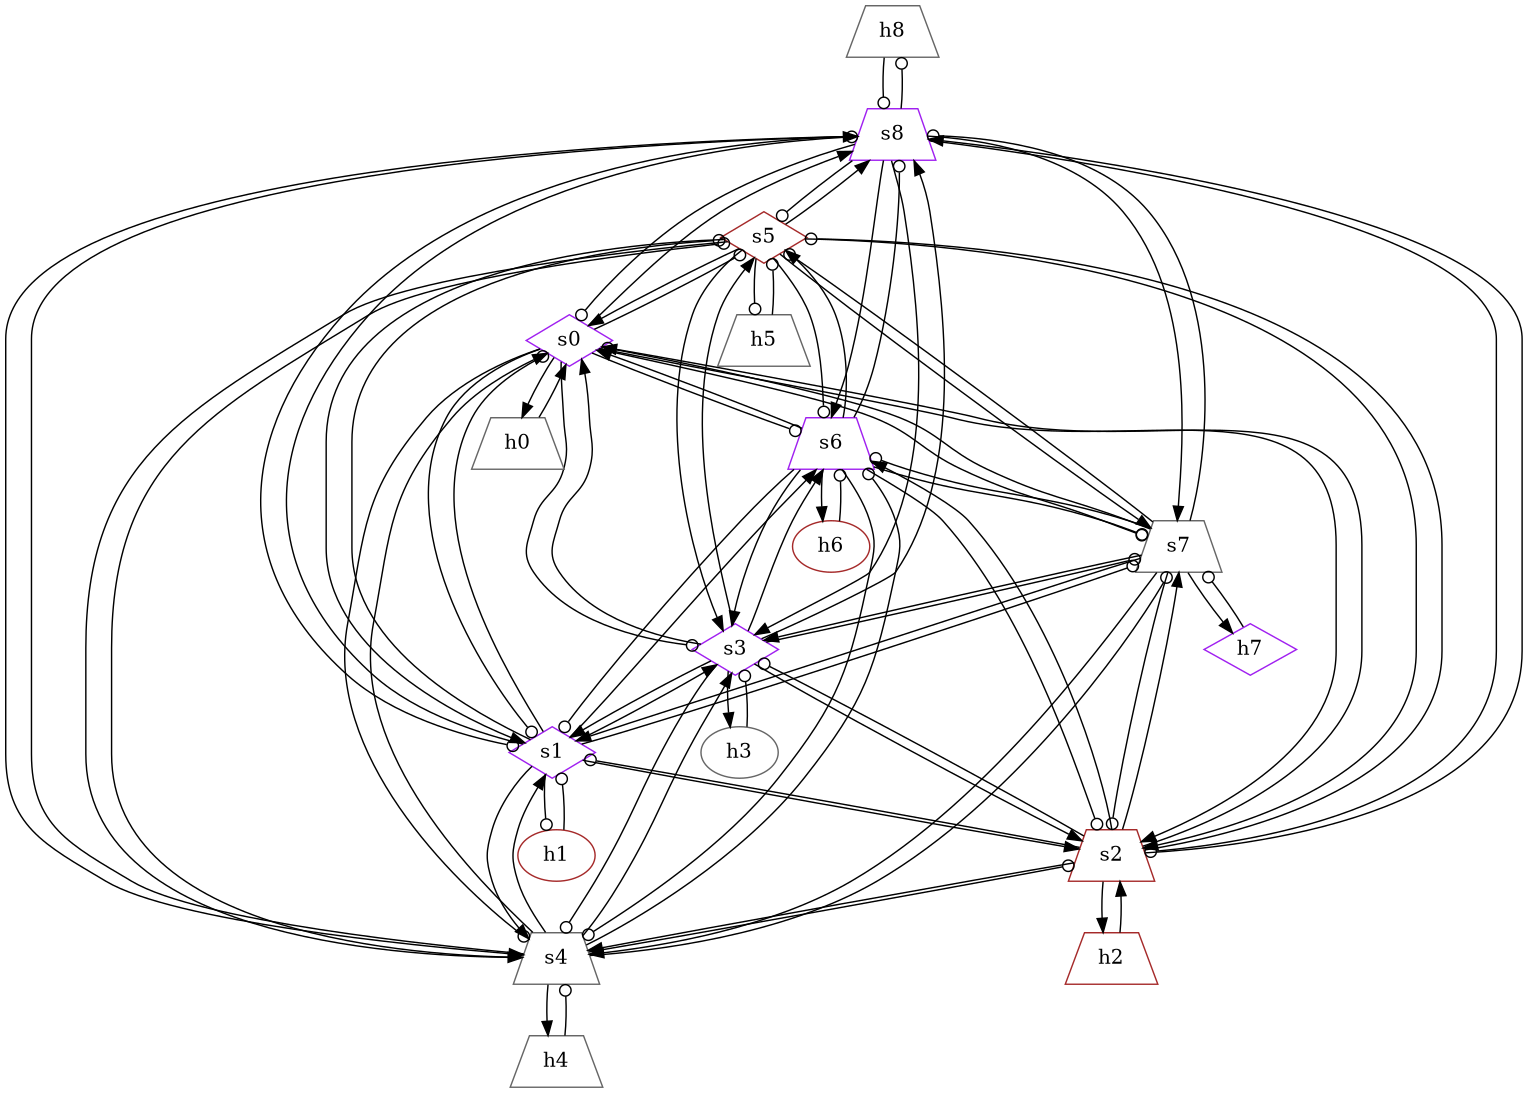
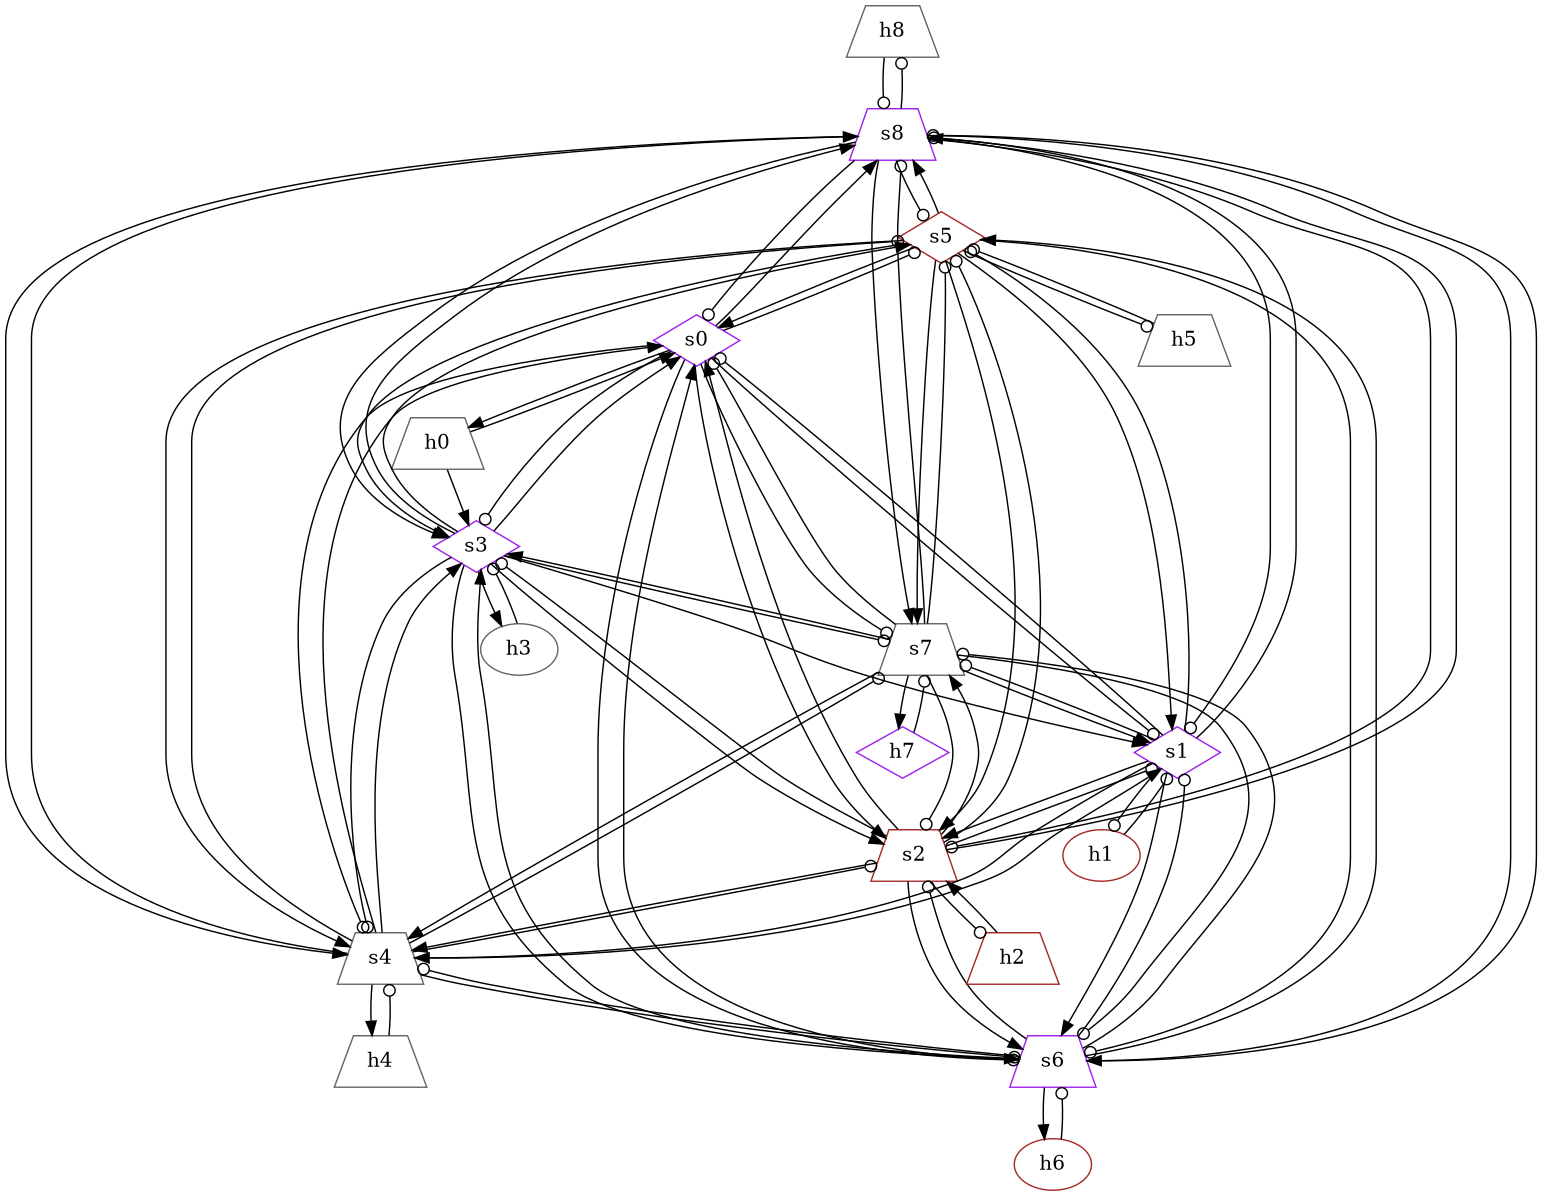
(641, 708) -> (455, 491)
(1102, 900) -> (952, 906)
